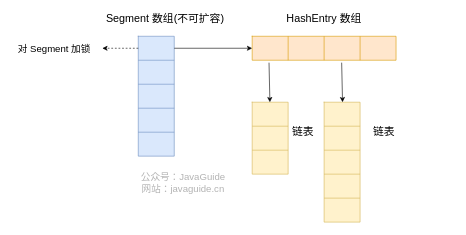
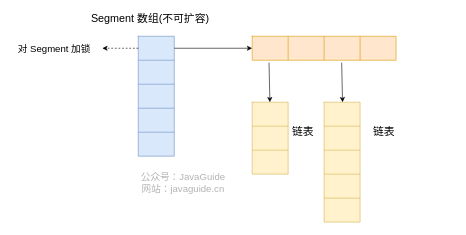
(165, 18) -> (150, 18)
(324, 18) -> none
